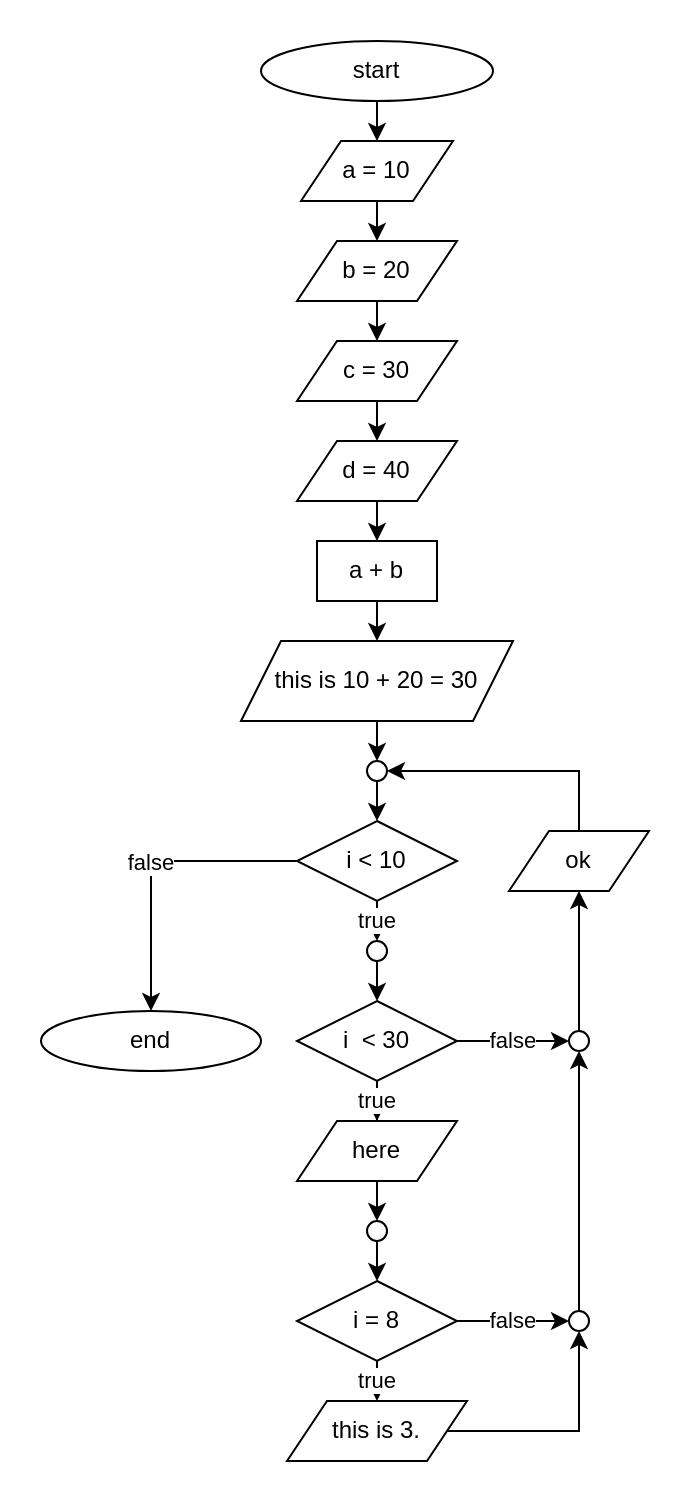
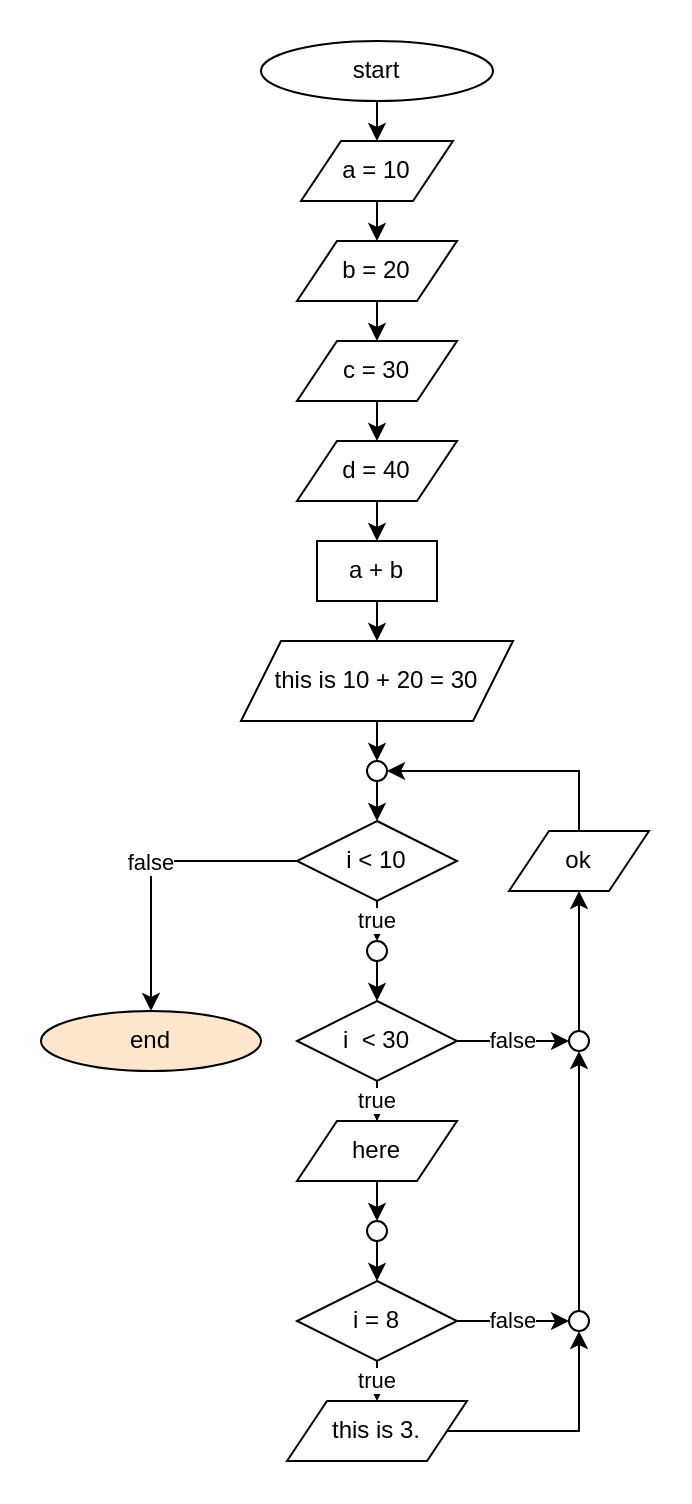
(151, 1041) -> (151, 1041)
